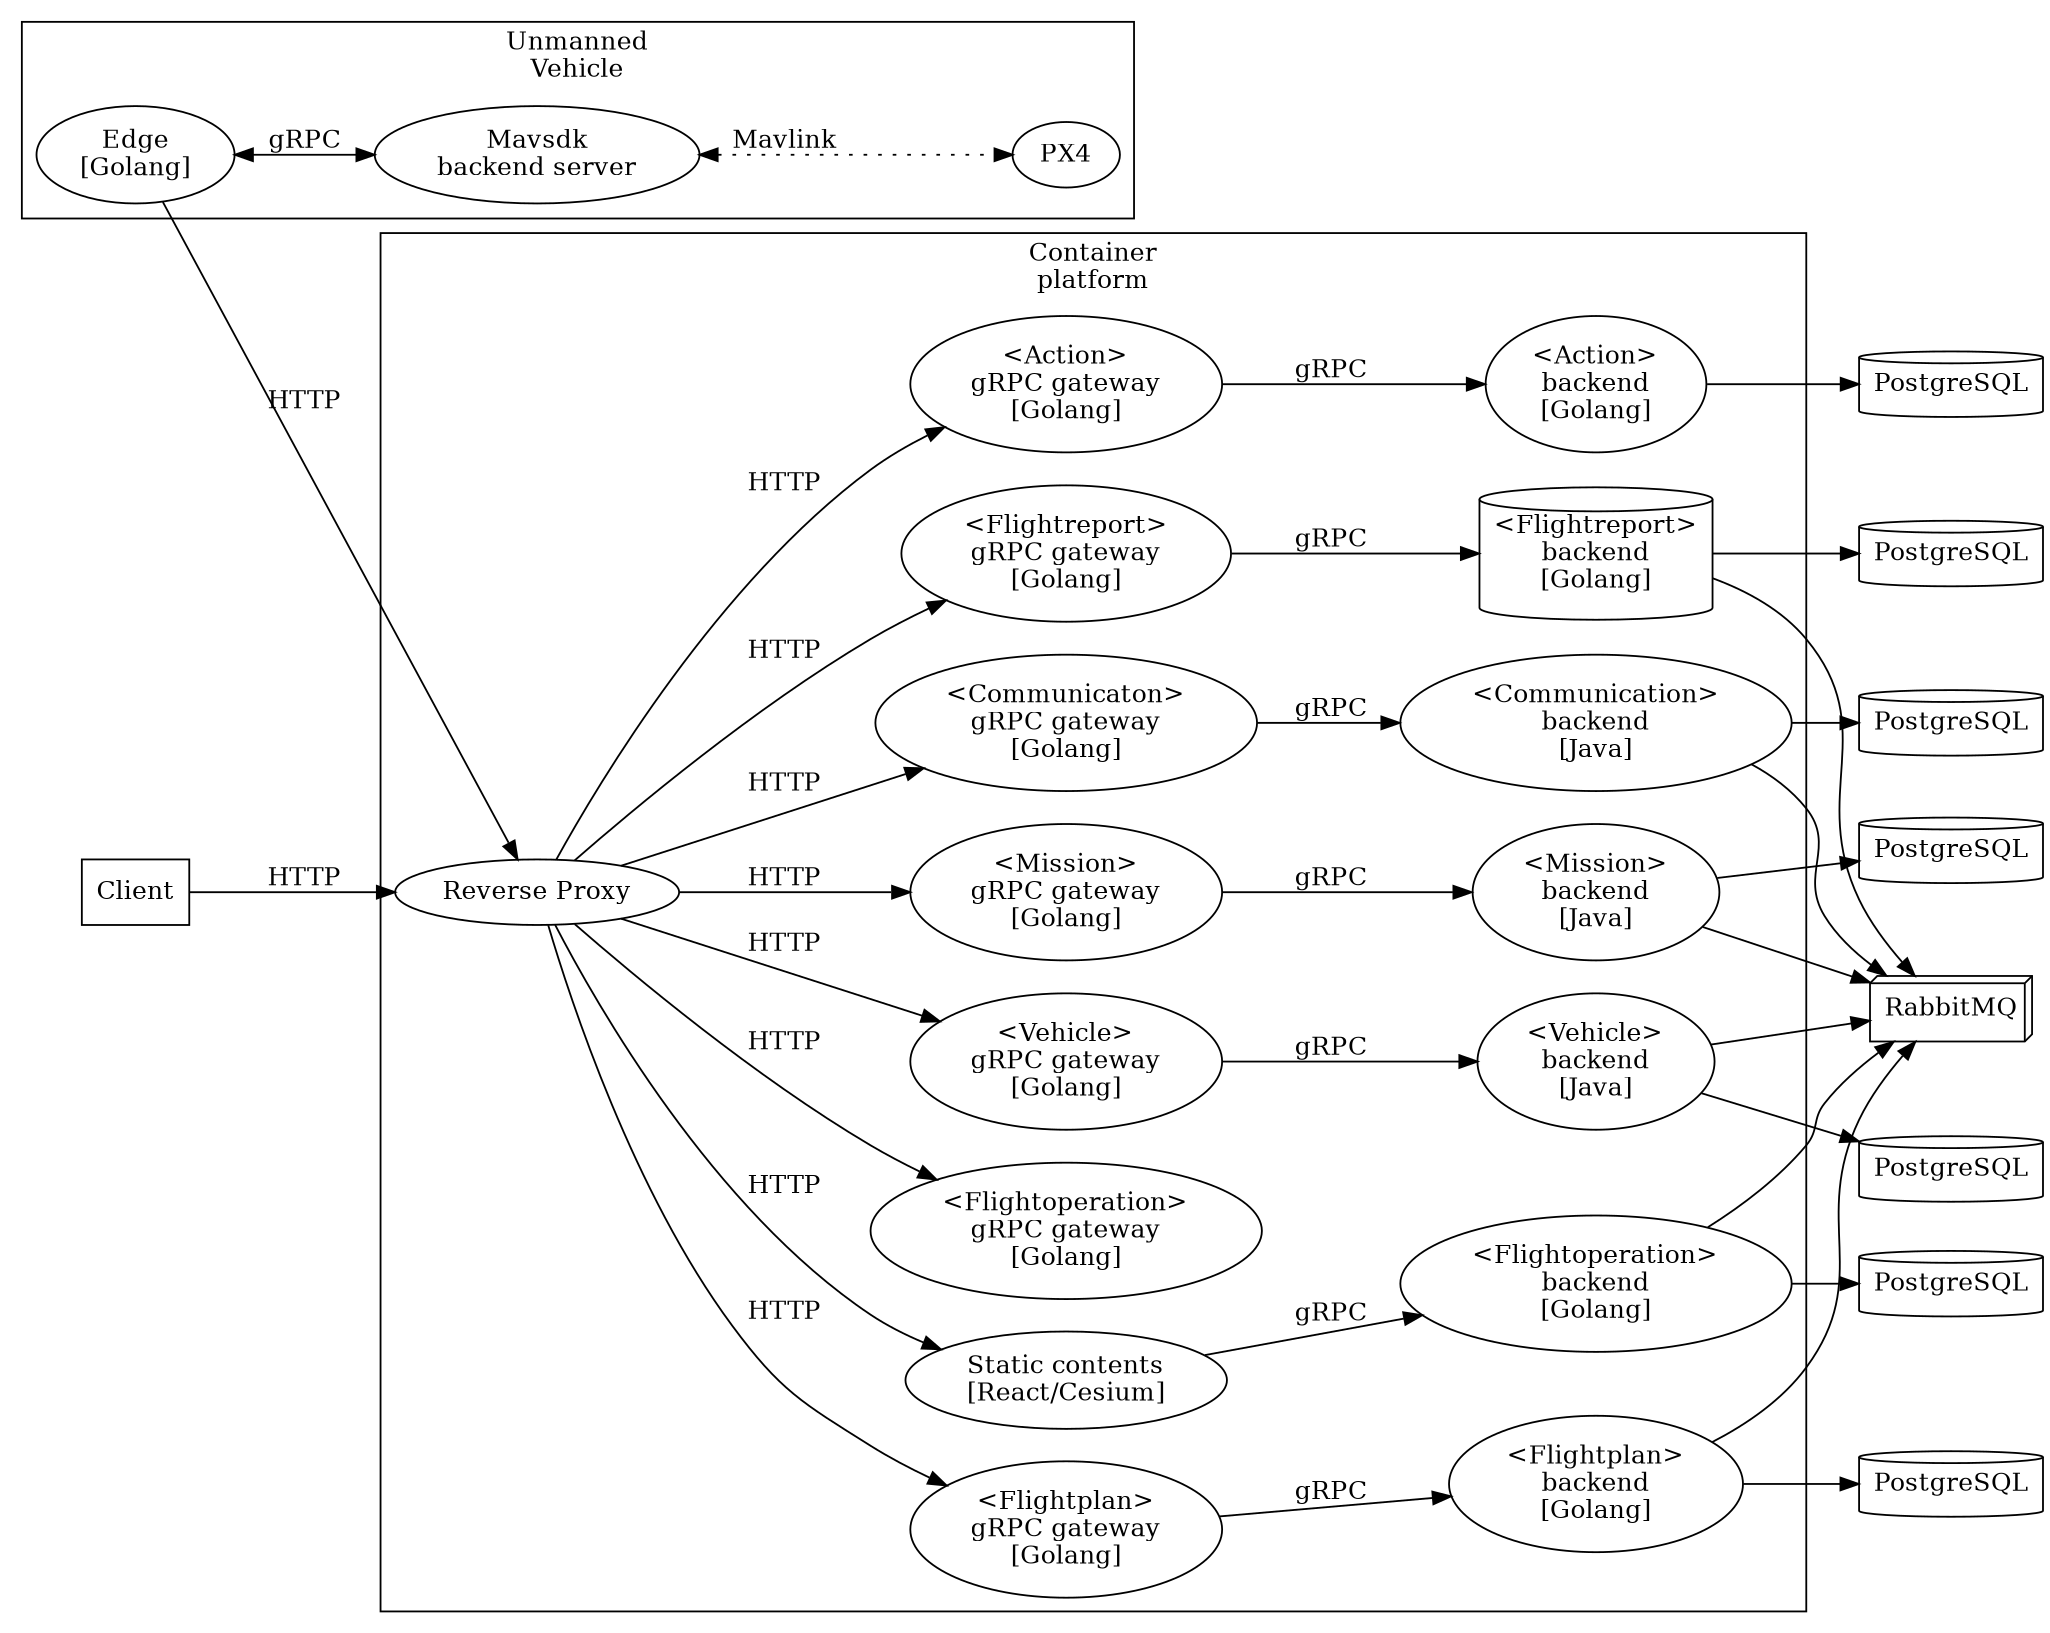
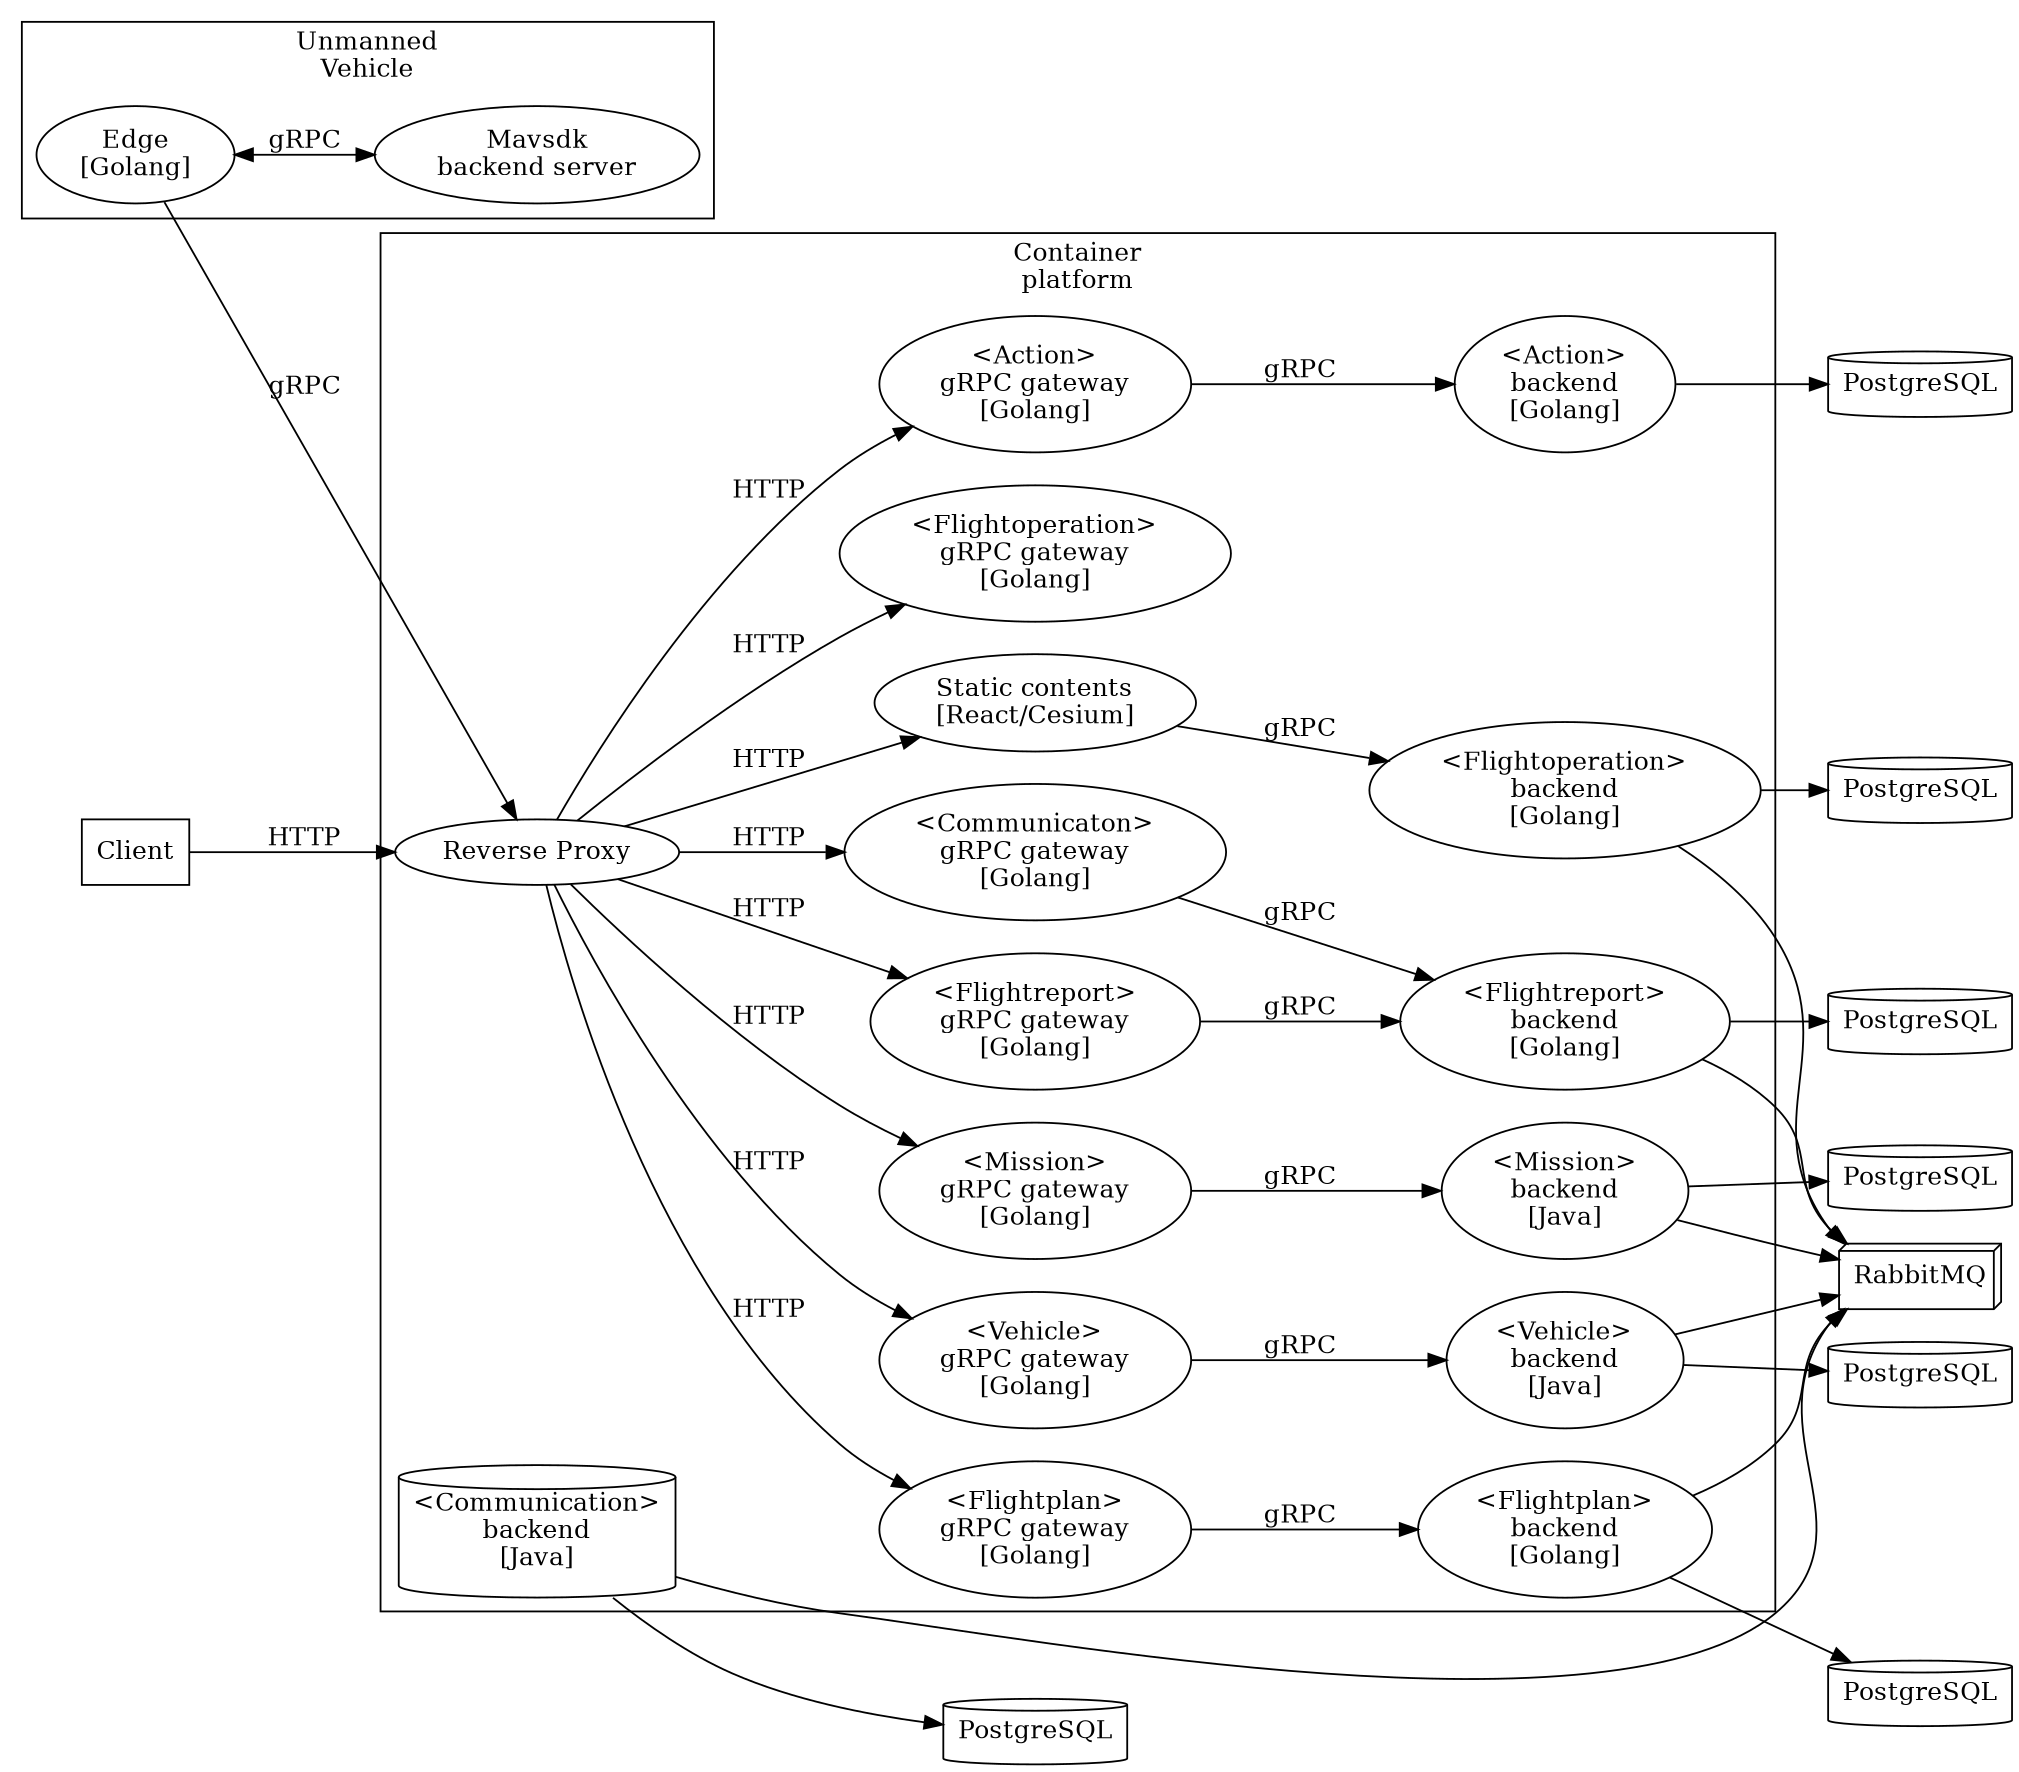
(1066, 155) -> none
(305, 401) -> (305, 387)
(1596, 554) -> (1565, 1021)
(1319, 723) -> (1297, 936)
(1596, 723) -> (537, 1531)
